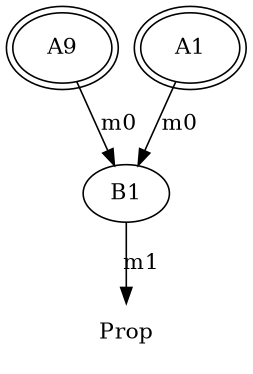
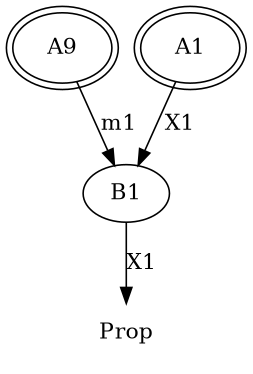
(119, 124) -> (119, 124)
(180, 124) -> (180, 124)
(141, 263) -> (141, 263)
